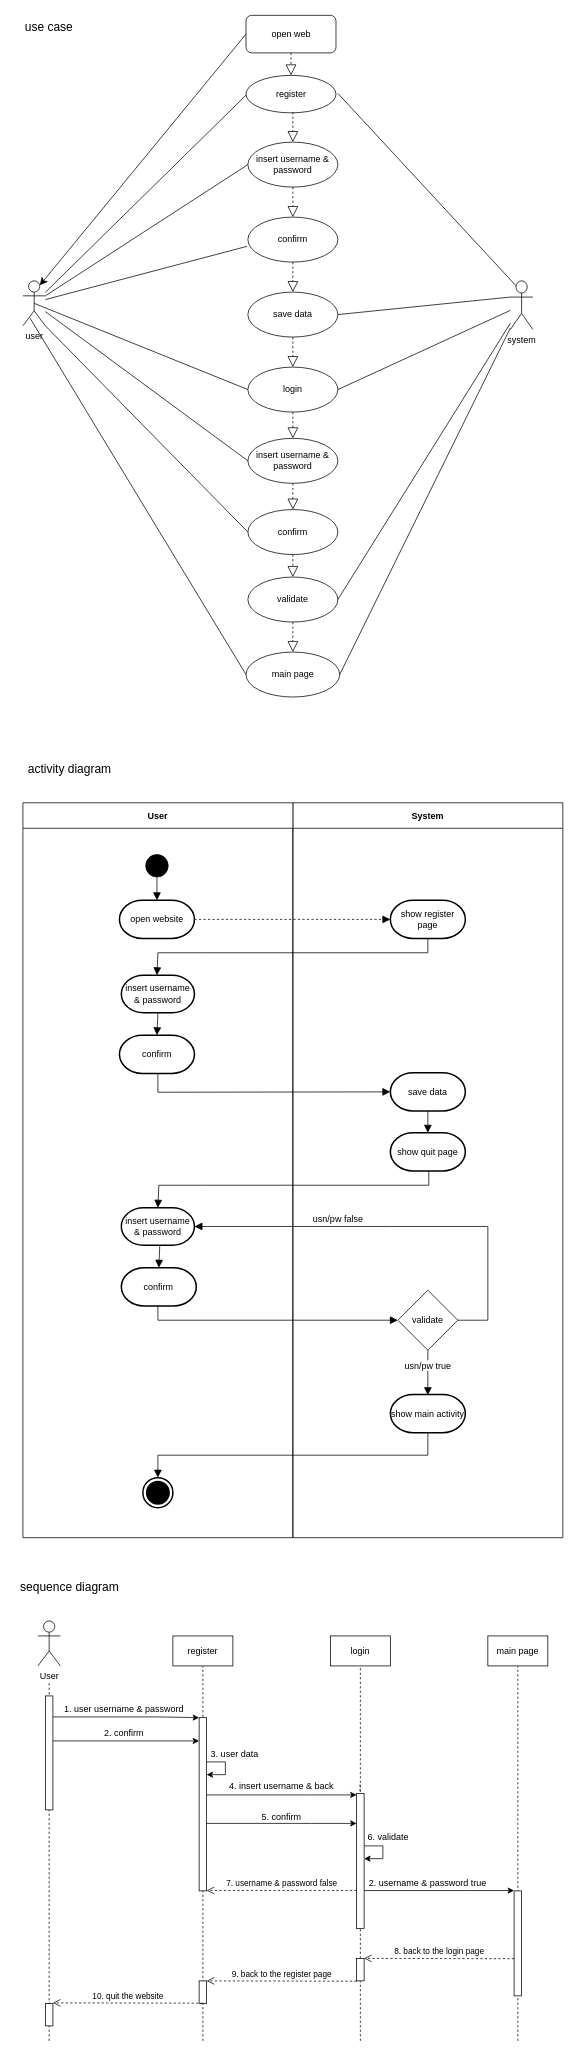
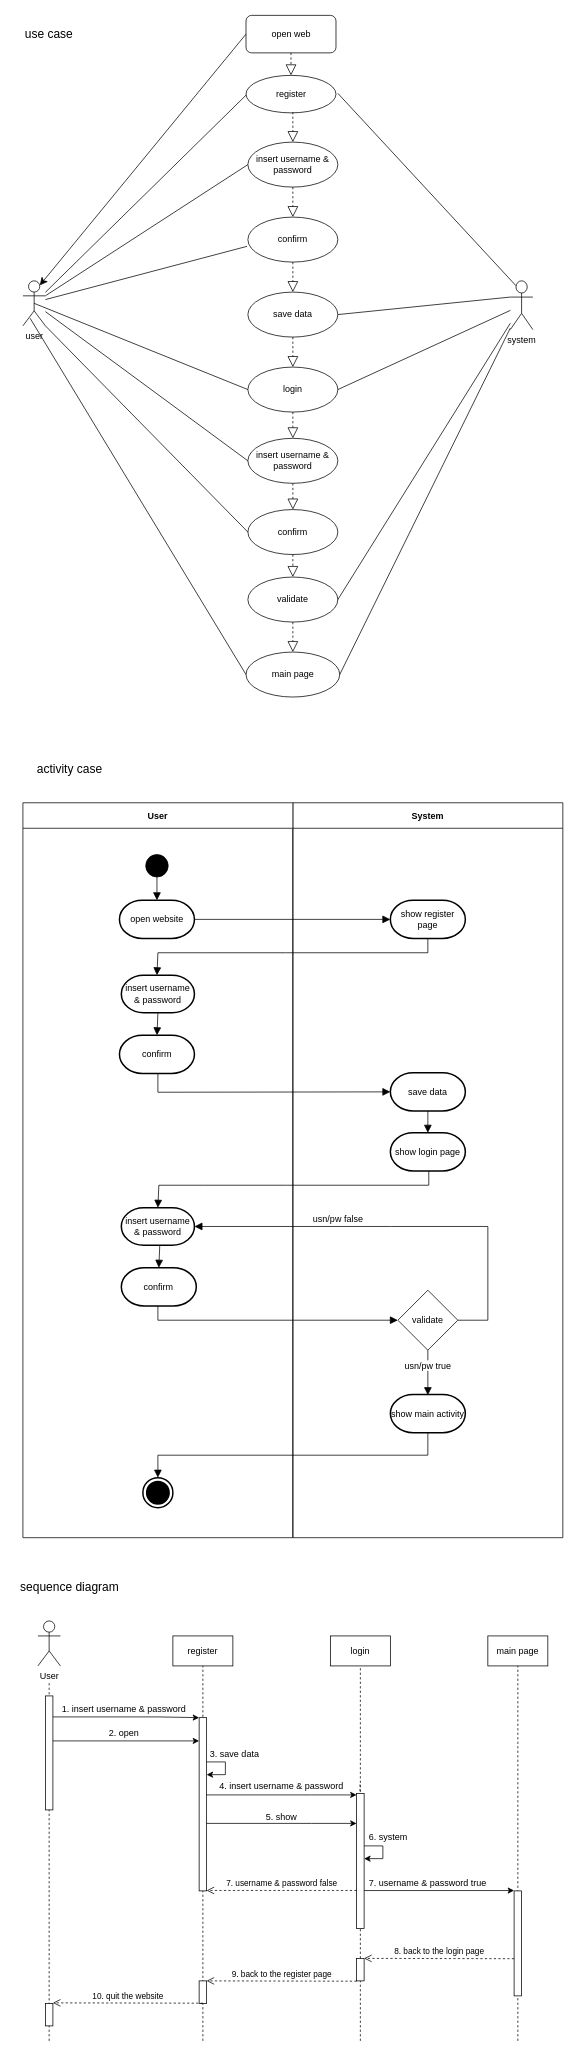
(49, 27) -> (49, 34)
(70, 769) -> (70, 769)
(289, 920) -> (289, 920)
(428, 1152) -> (428, 1152)
(124, 1710) -> (124, 1710)
(124, 1734) -> (124, 1734)
(235, 1755) -> (235, 1755)
(282, 1786) -> (282, 1786)
(282, 1818) -> (282, 1818)
(389, 1837) -> (389, 1837)
(428, 1884) -> (428, 1884)
